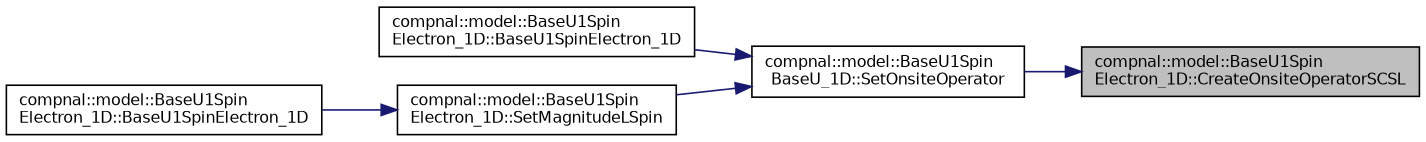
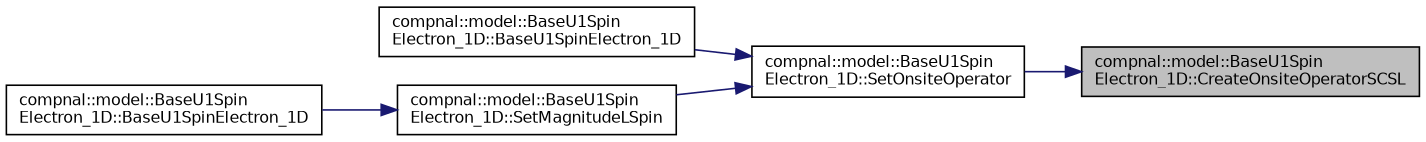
(888, 72) -> (888, 72)
